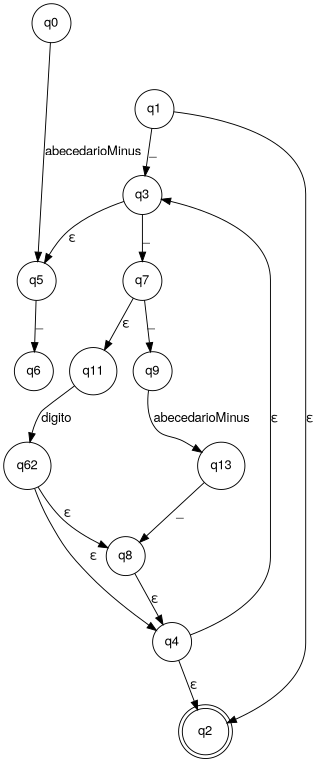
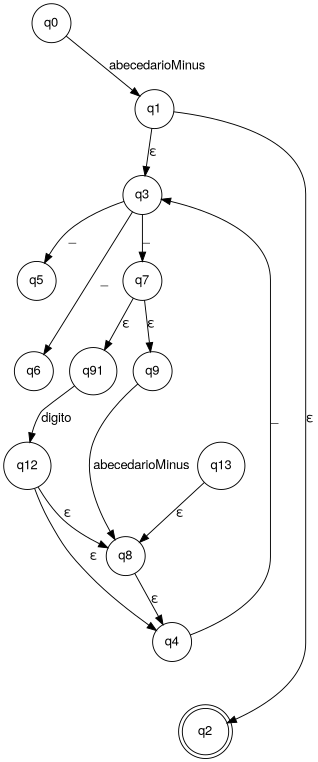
(44, 147) -> (99, 63)
(153, 152) -> (153, 152)
(72, 238) -> (72, 238)
(35, 322) -> (91, 279)
(151, 324) -> (151, 324)
(93, 371) -> (93, 371)
(275, 419) -> (275, 419)
(157, 430) -> (91, 452)
(27, 466) -> (27, 466)
(180, 513) -> (180, 513)
(186, 681) -> none
